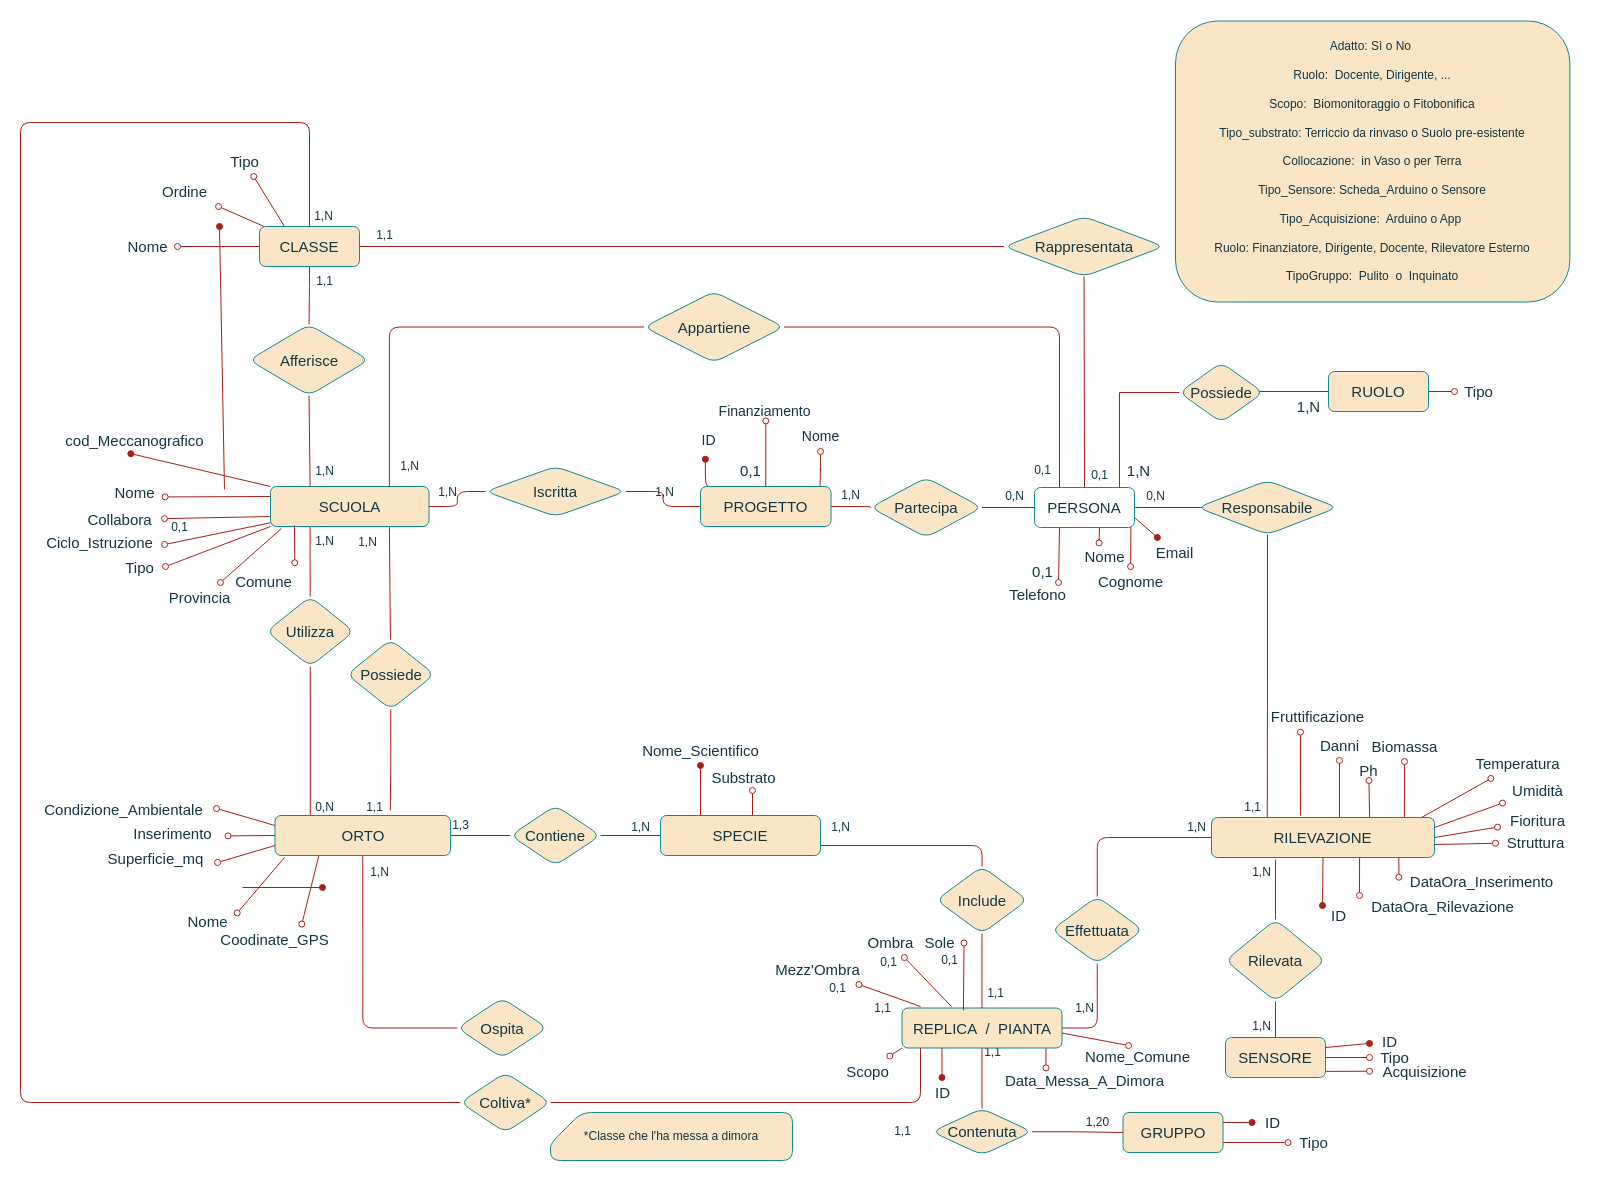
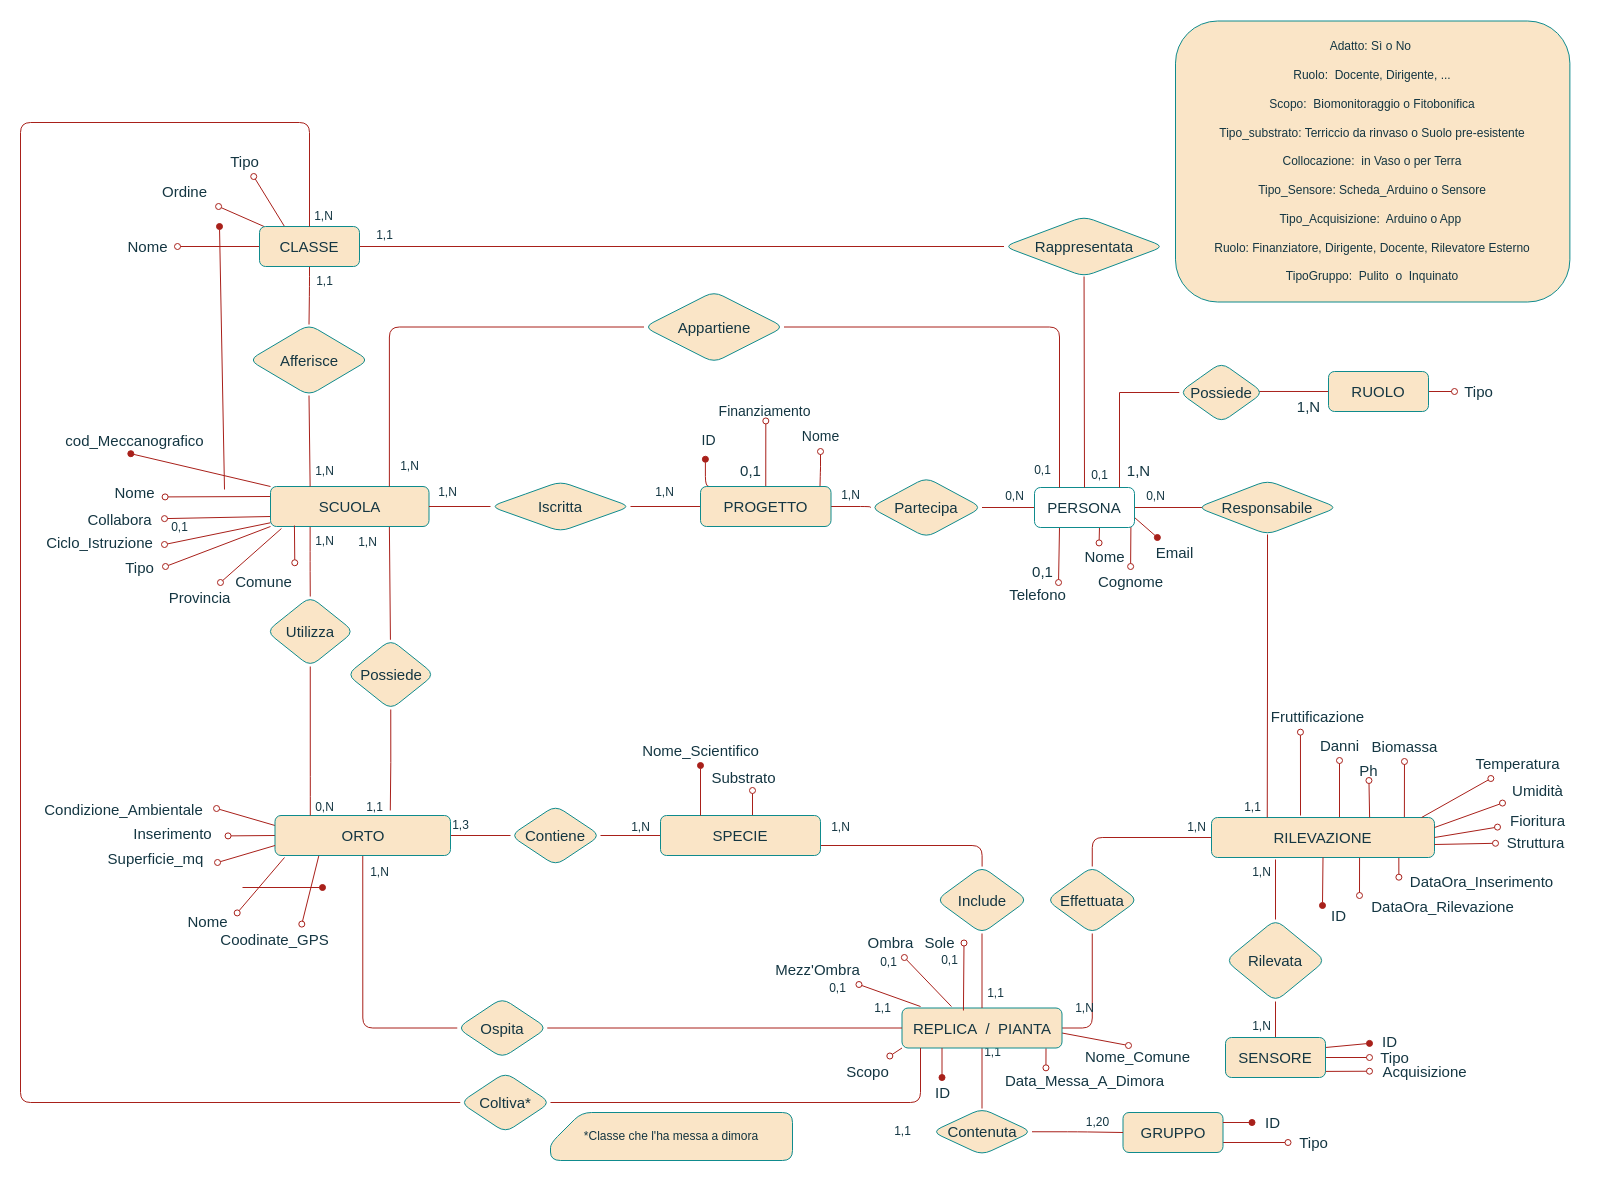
(556, 492) -> (561, 507)
(1097, 930) -> (1092, 900)
none -> (725, 1028)
